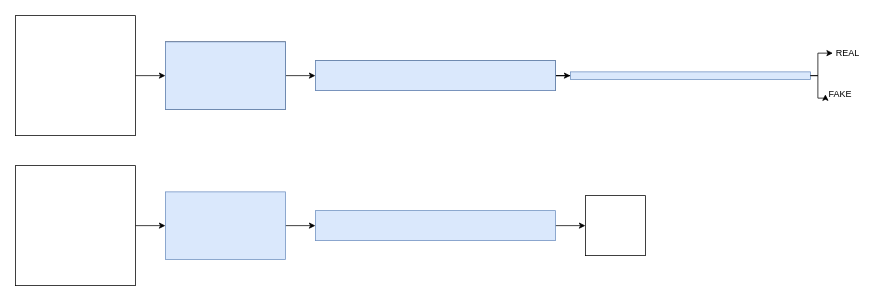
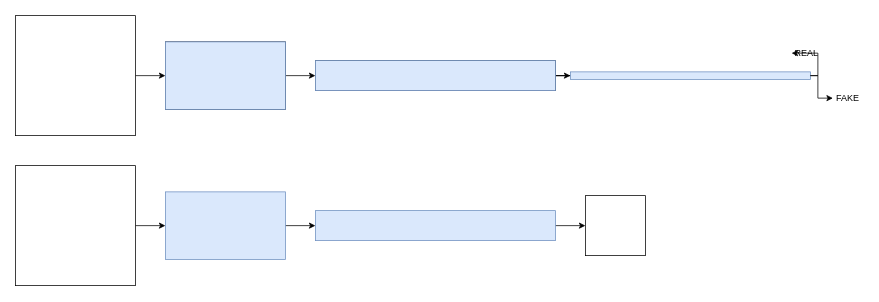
(848, 53) -> (807, 53)
(840, 94) -> (848, 98)
